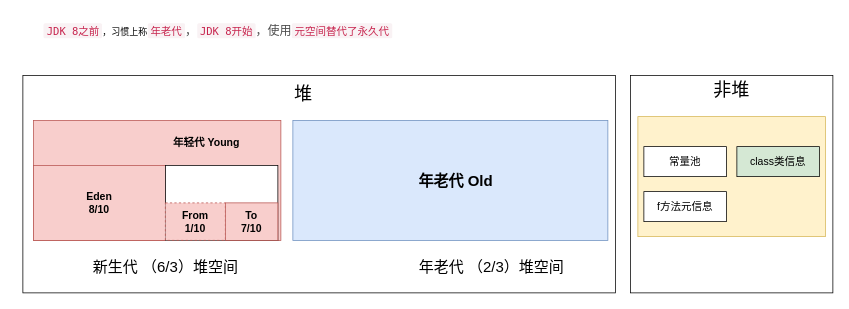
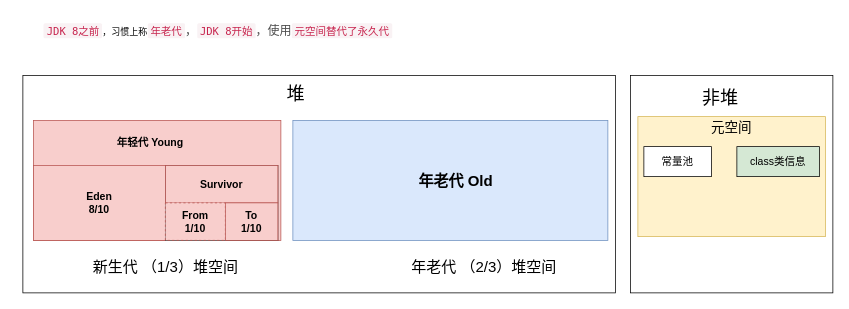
(732, 90) -> (720, 98)
(303, 94) -> (296, 94)
none -> (732, 128)
(207, 143) -> (150, 143)
(685, 162) -> (678, 162)
none -> (222, 184)
(685, 207) -> none
(252, 222) -> (252, 222)
(166, 267) -> (166, 267)
(492, 267) -> (484, 267)
